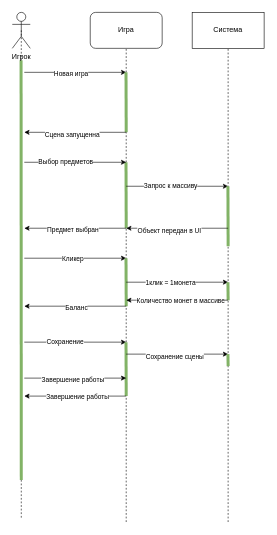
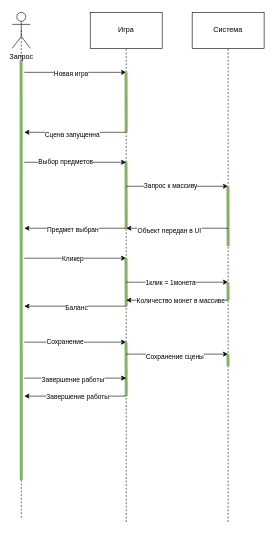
(126, 30) -> (126, 30)
(22, 57) -> (22, 57)
